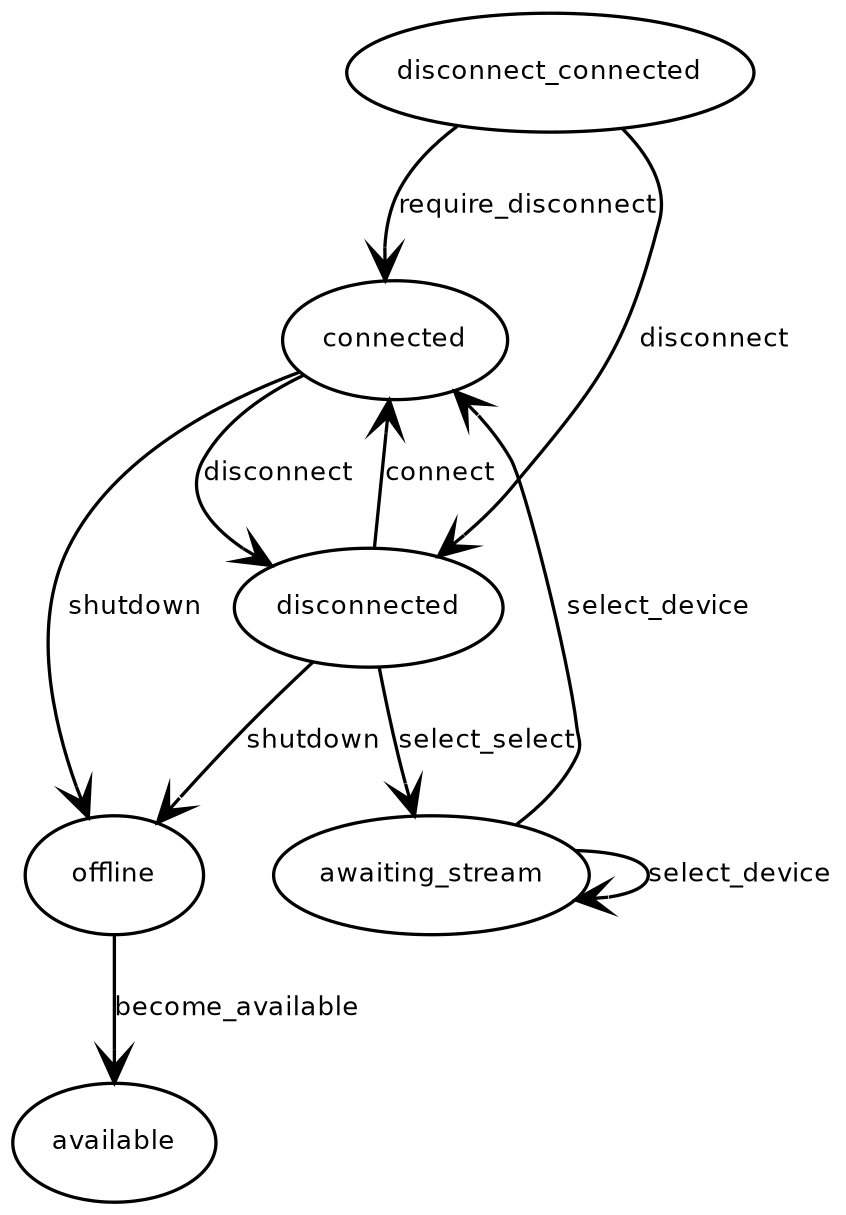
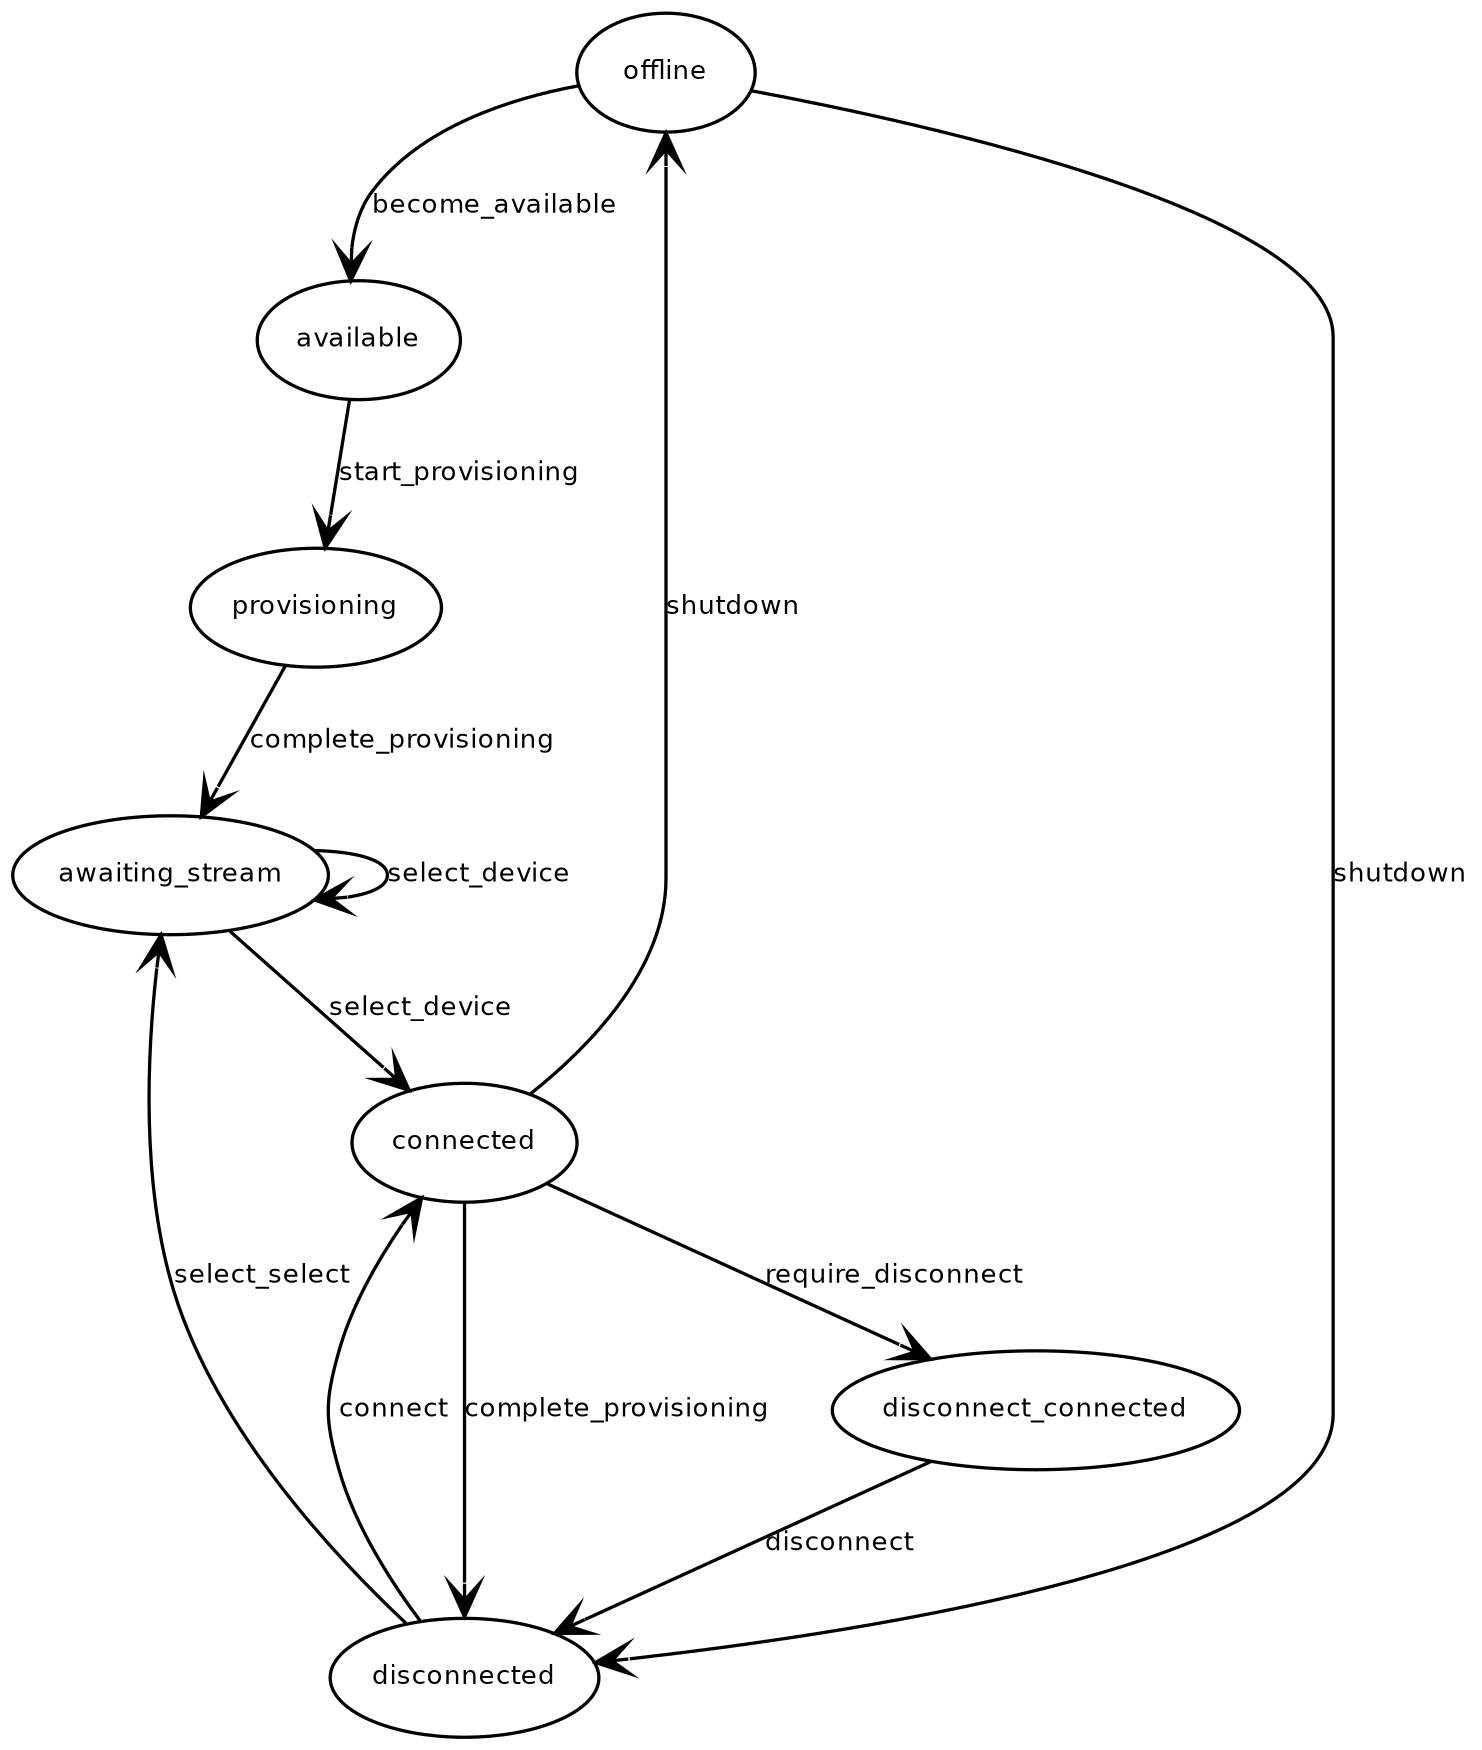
(406, 178) -> (723, 1264)
(280, 474) -> (618, 1410)
none -> (316, 608)
(245, 728) -> (1333, 936)
